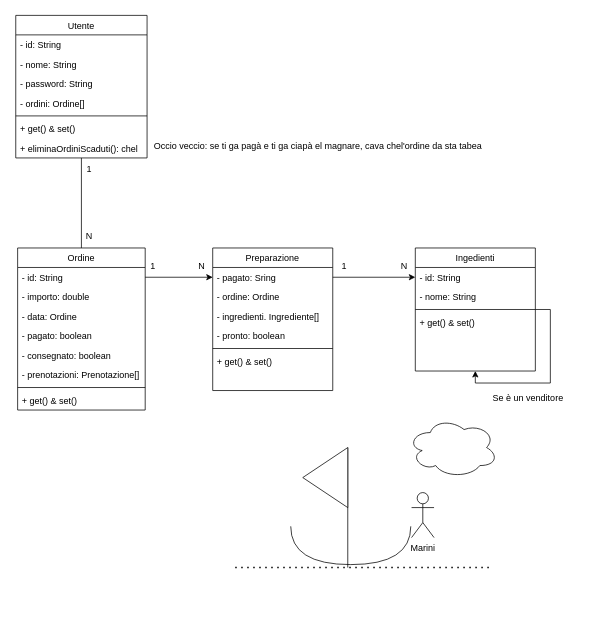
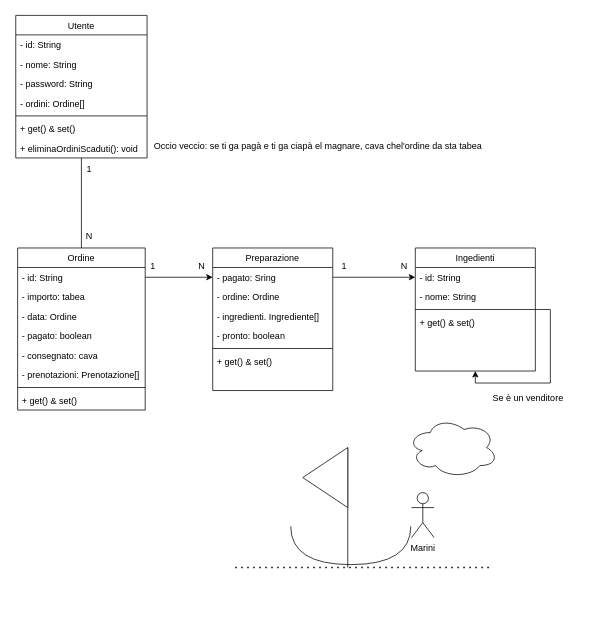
(84, 149) -> (84, 149)
(59, 297) -> (57, 297)
(70, 356) -> (64, 356)
